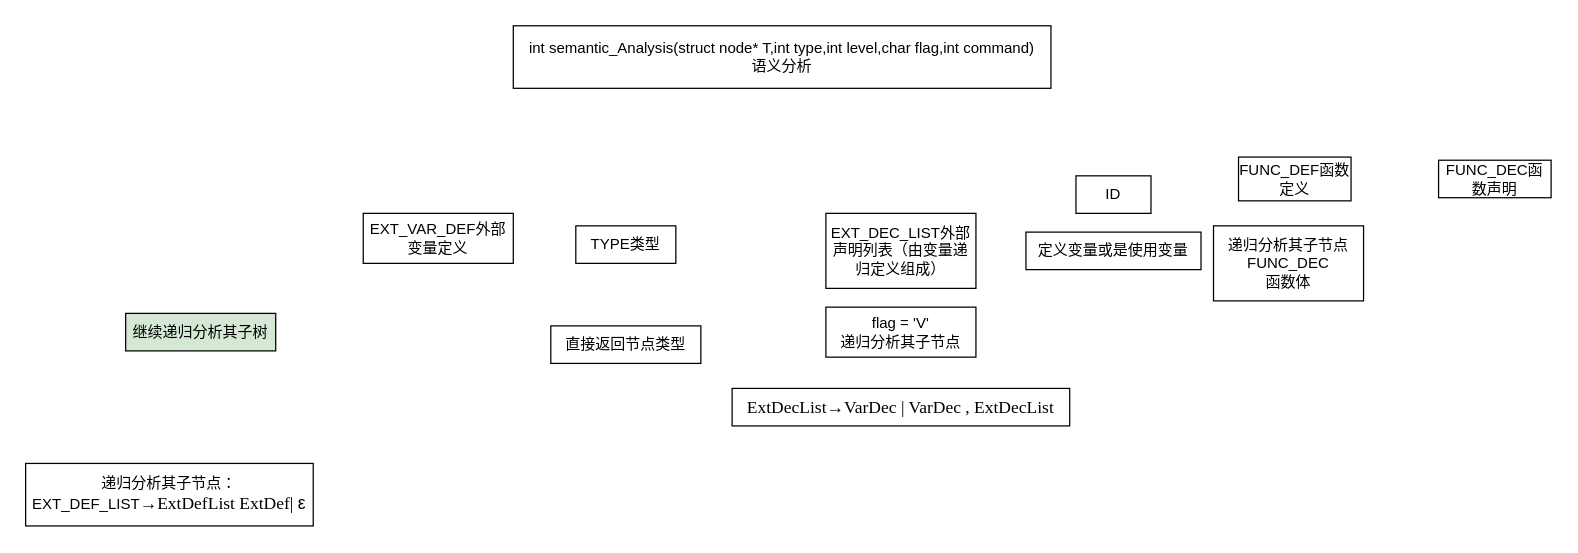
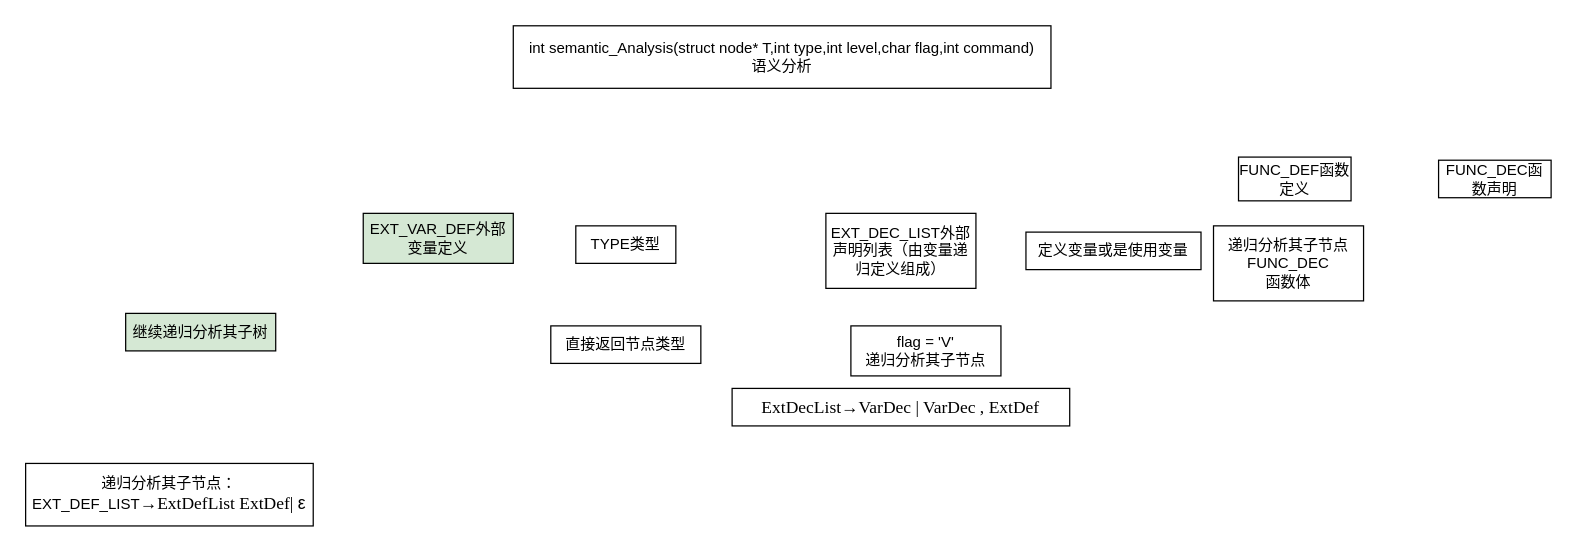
(1113, 194) -> none
(438, 238) -> (438, 238)
(901, 332) -> (926, 351)
(901, 407) -> (901, 407)
